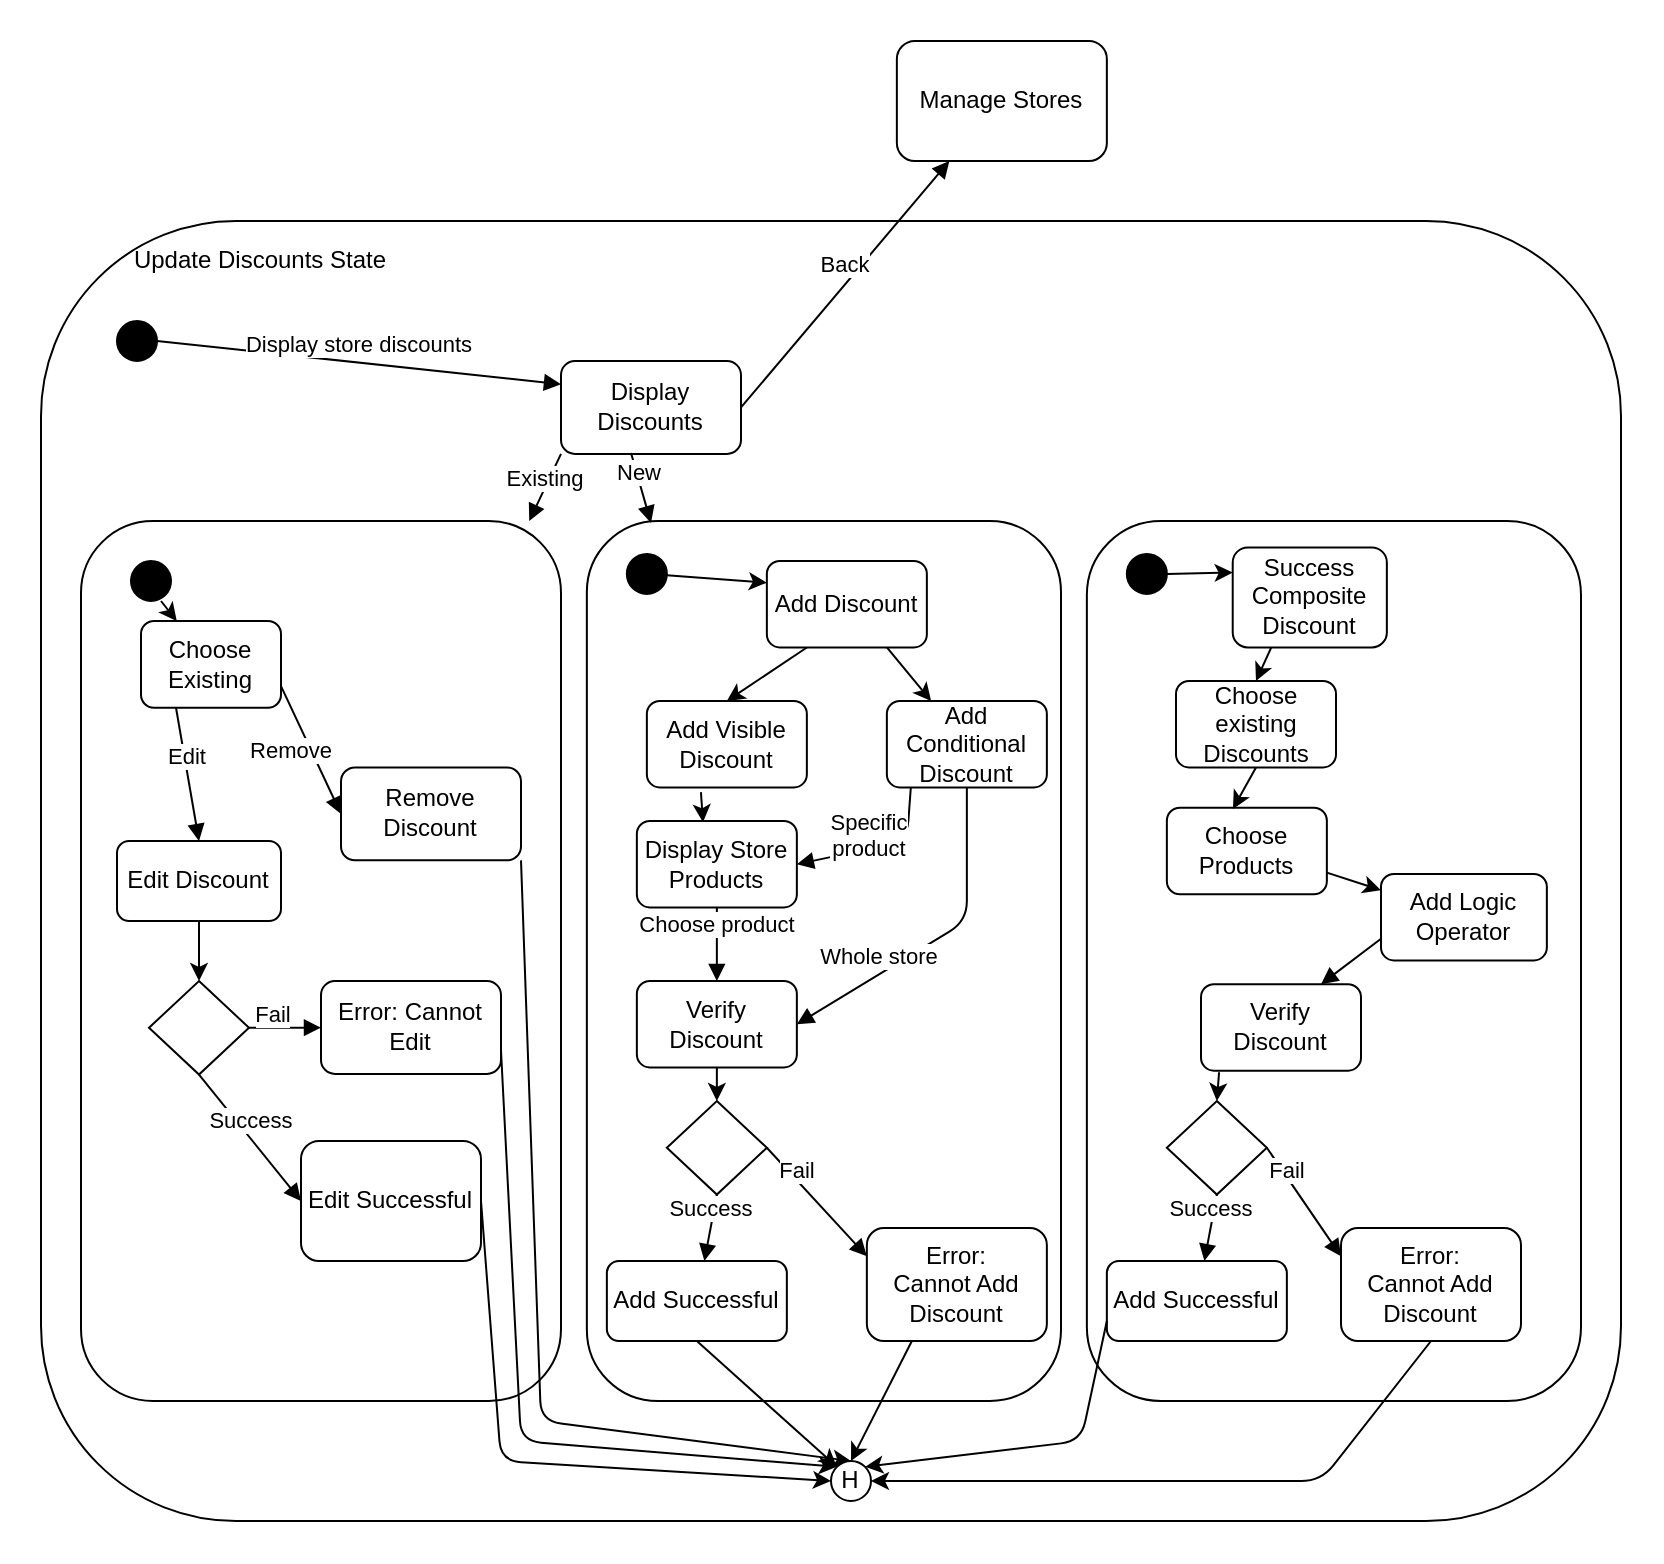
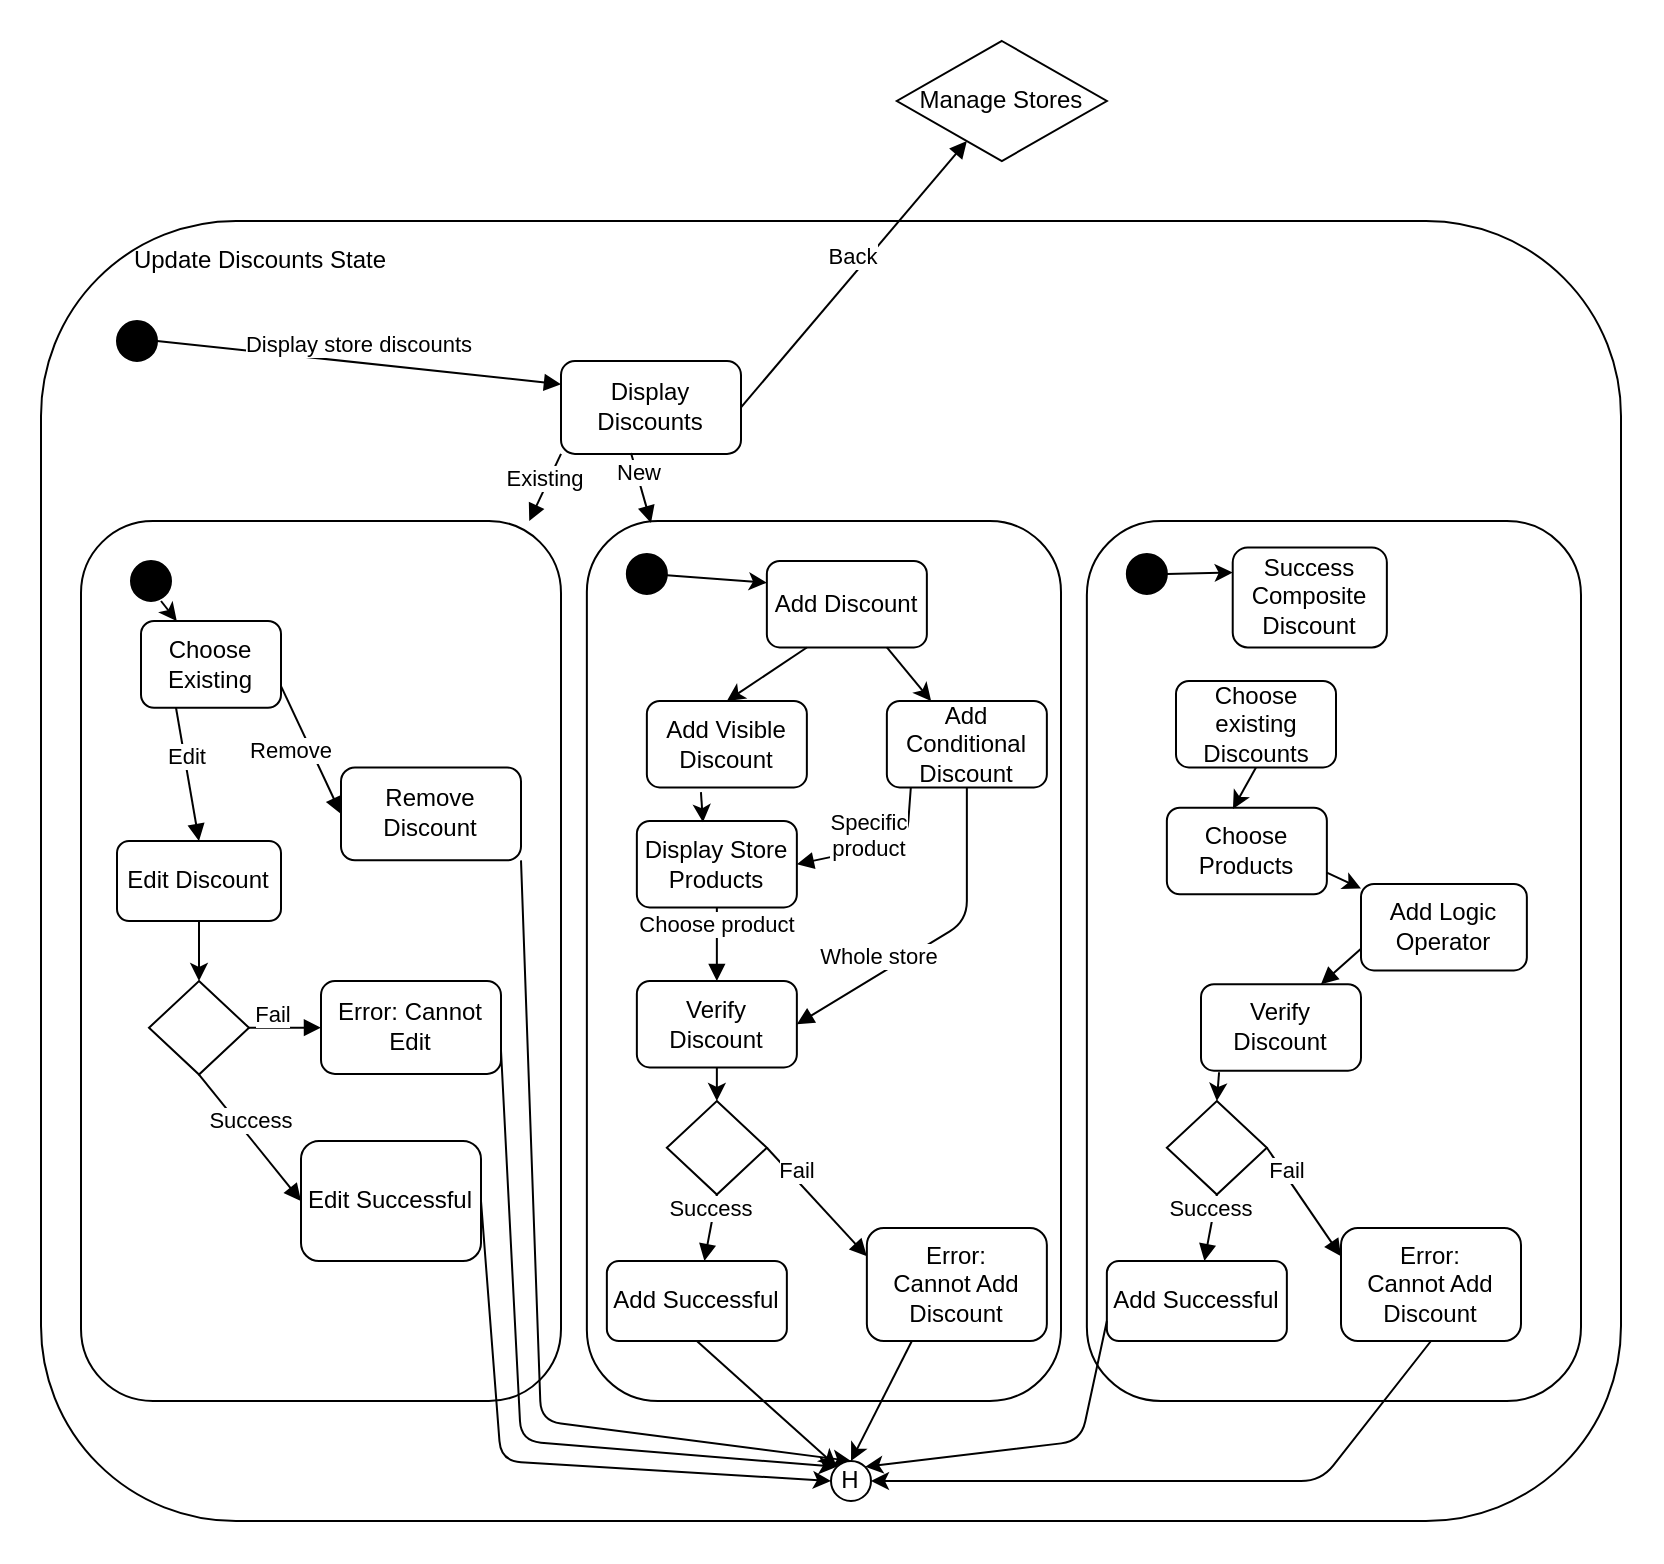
(1002, 101) -> (1002, 101)
(1266, 658) -> none
(1464, 917) -> (1444, 927)
